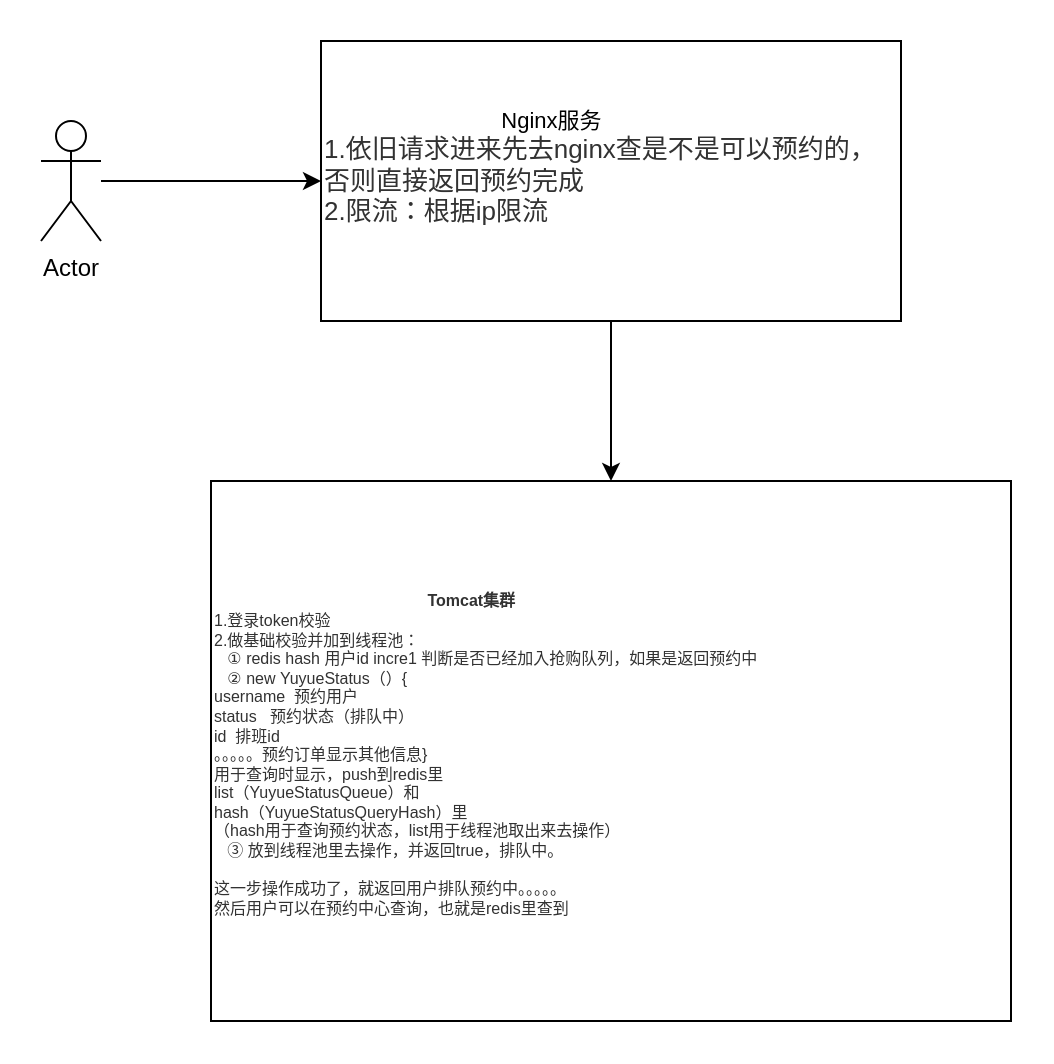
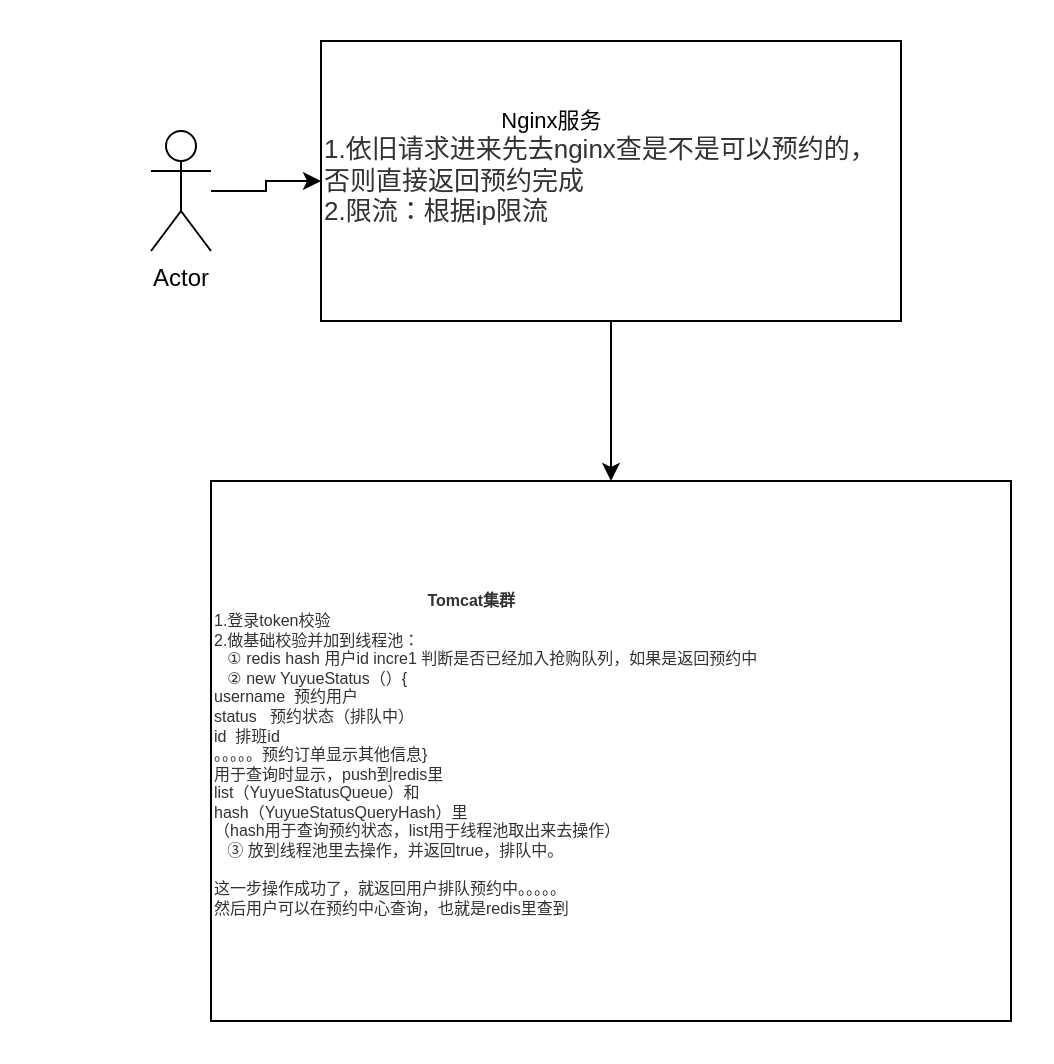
(71, 181) -> (181, 191)
